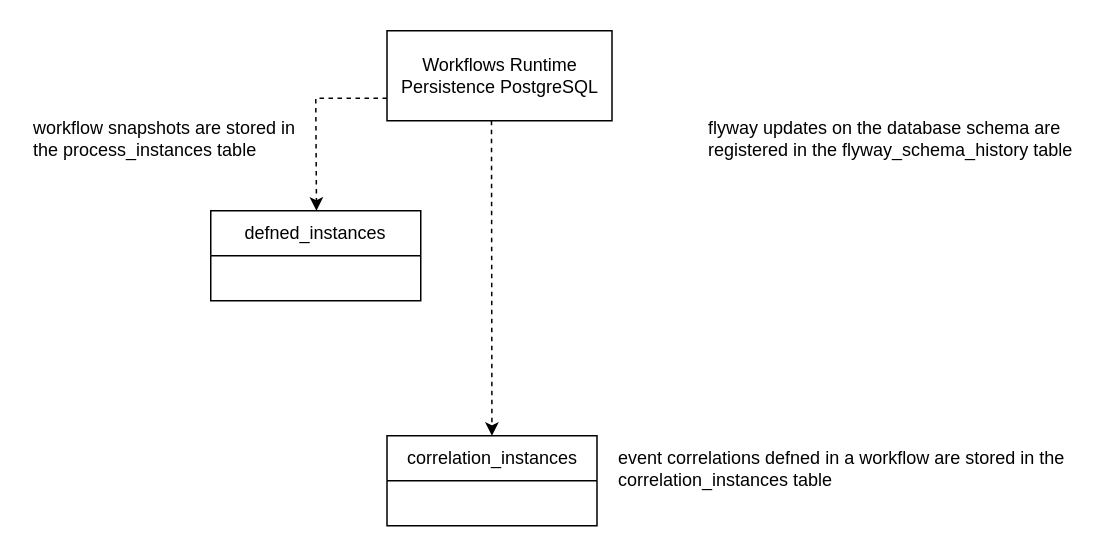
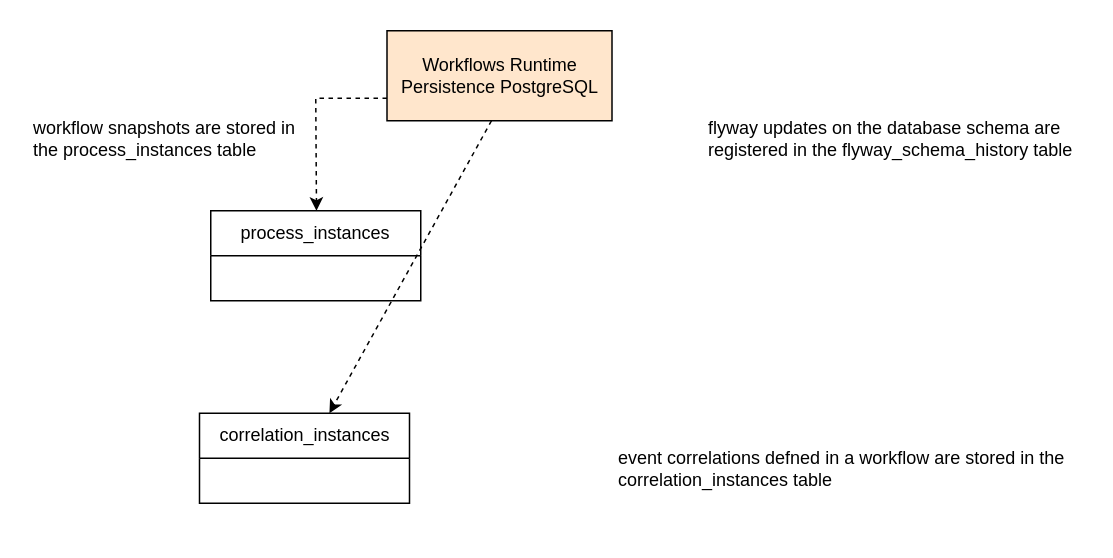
(500, 76) -> (500, 76)
(316, 233) -> (316, 233)
(492, 481) -> (305, 458)
